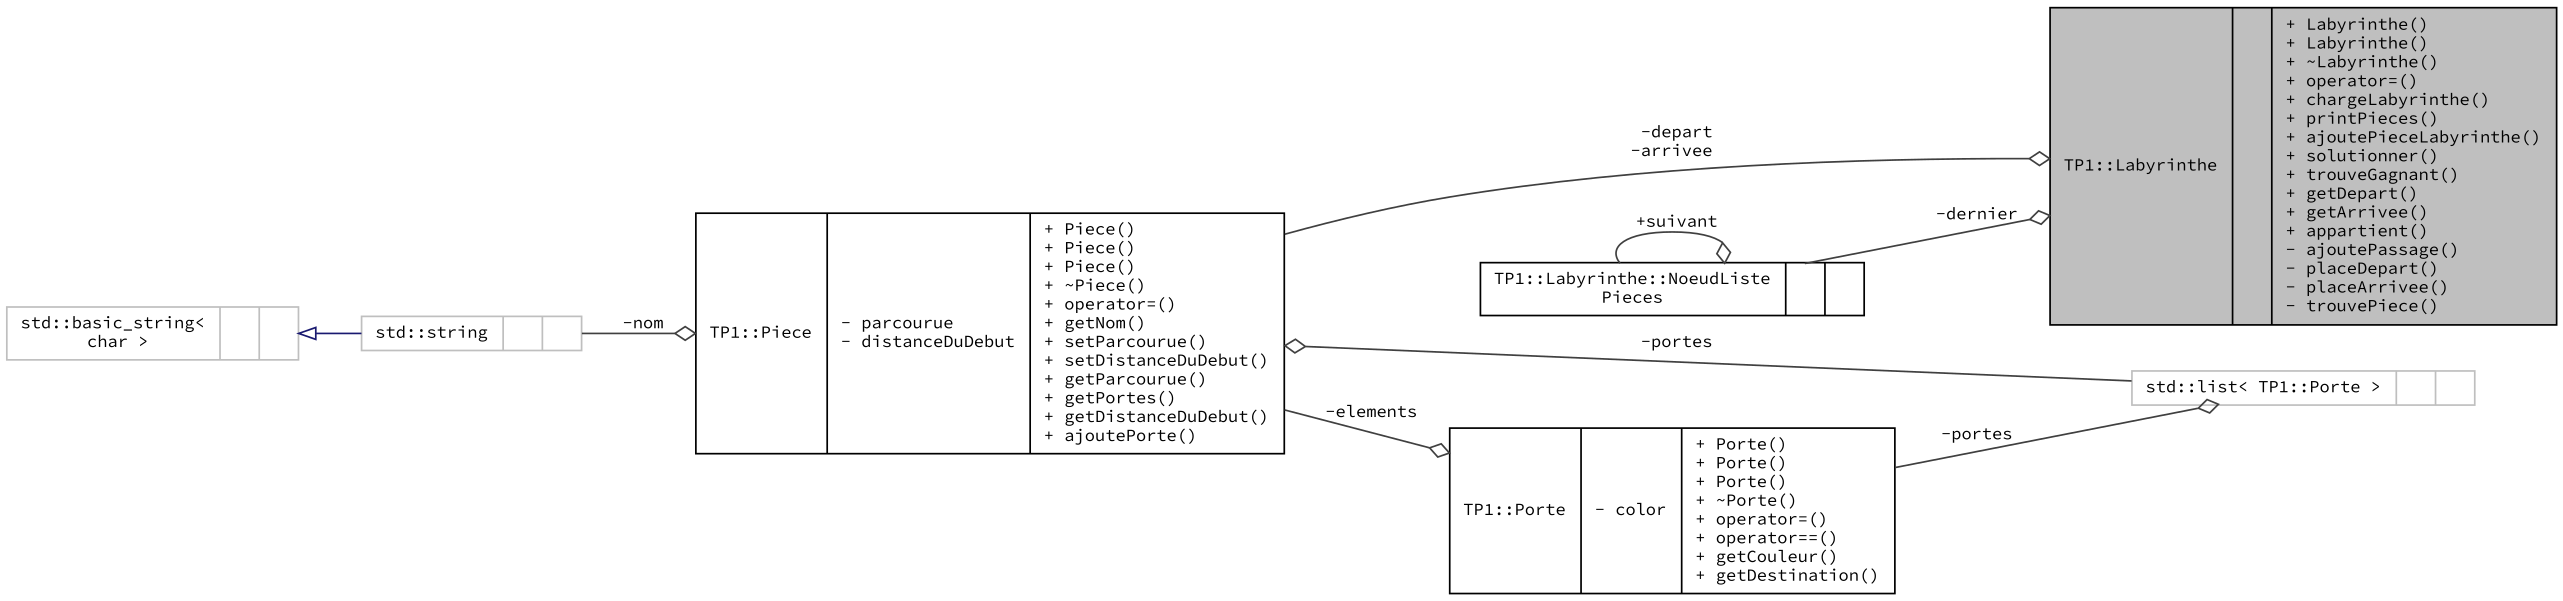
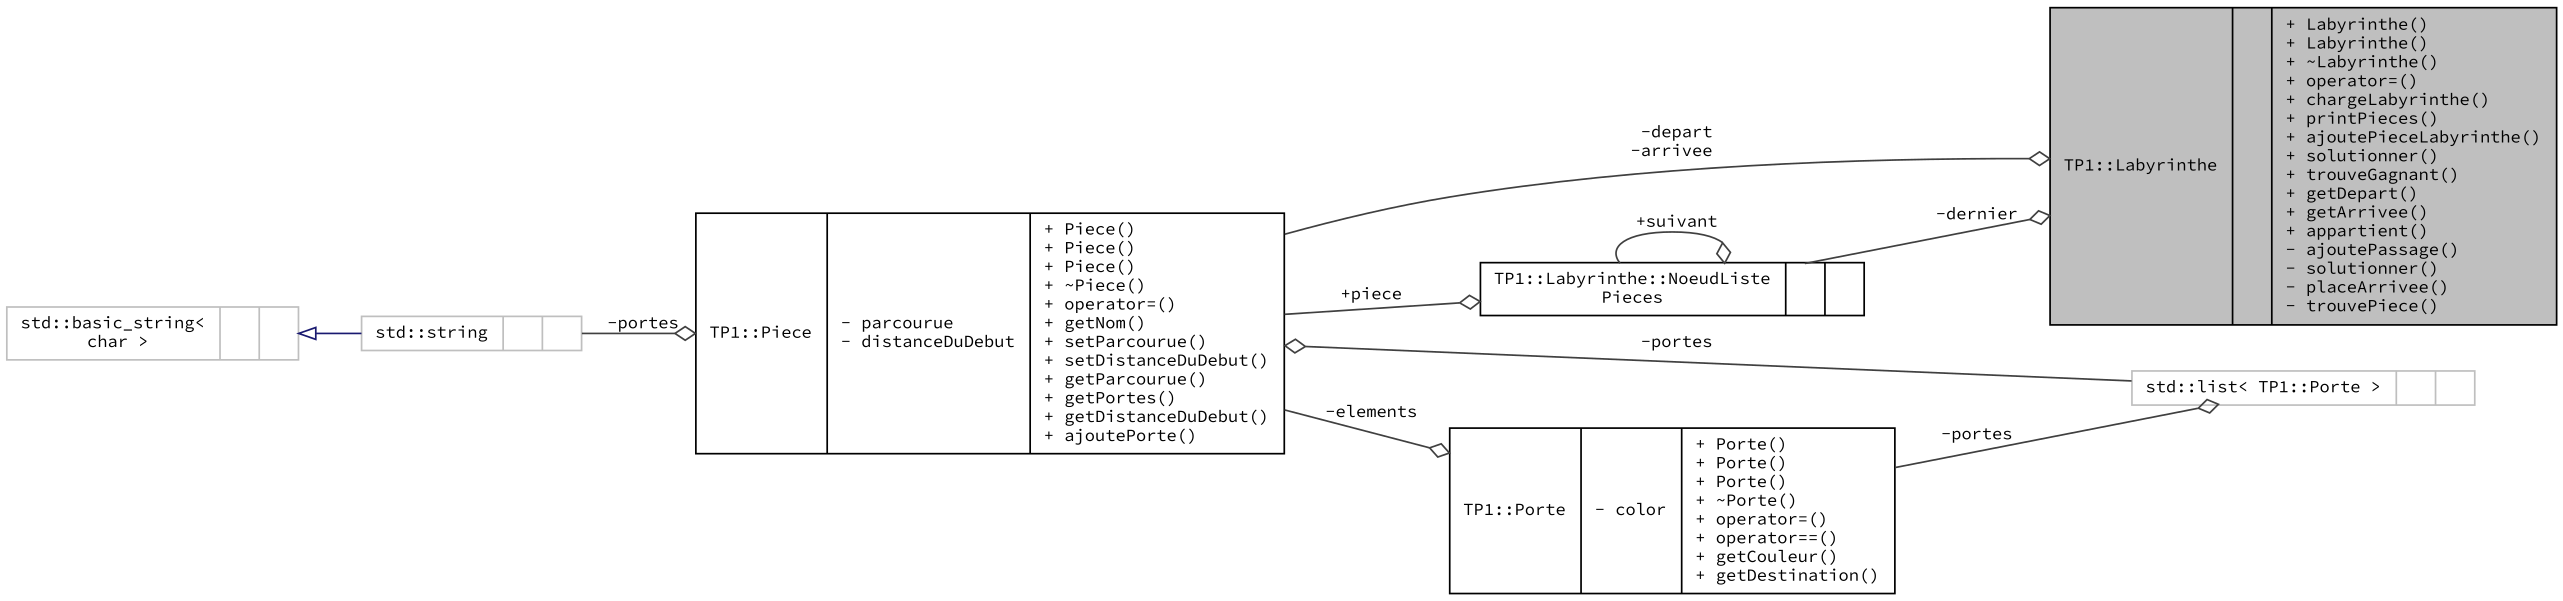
(2363, 269) -> (2363, 269)
none -> (1372, 309)
(639, 324) -> (639, 324)
